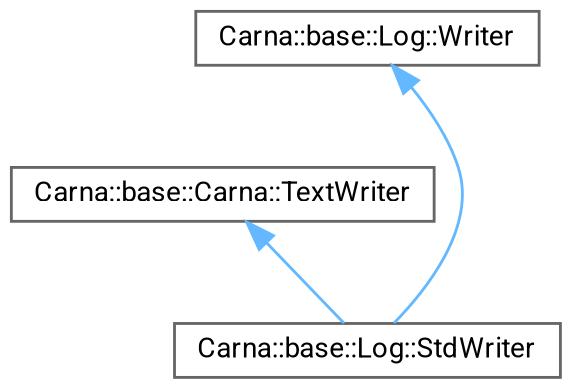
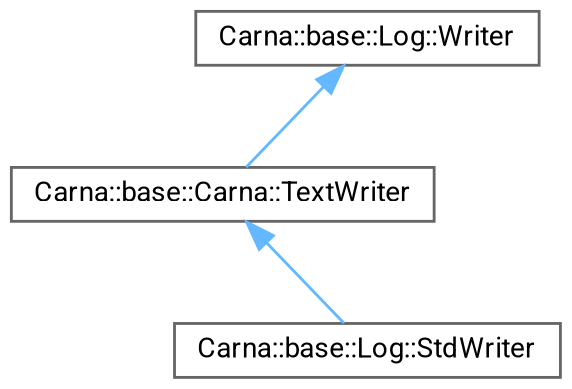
(461, 208) -> (285, 127)
